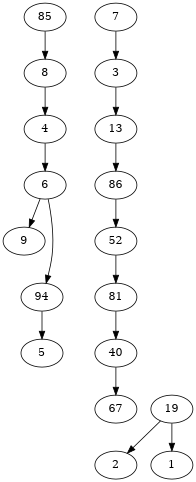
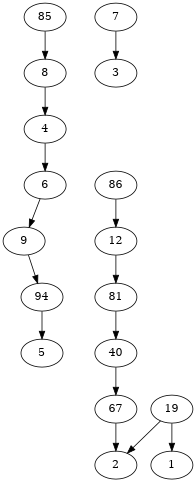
(116, 129) -> none
(53, 237) -> (32, 265)
(116, 241) -> (116, 241)
none -> (116, 433)
